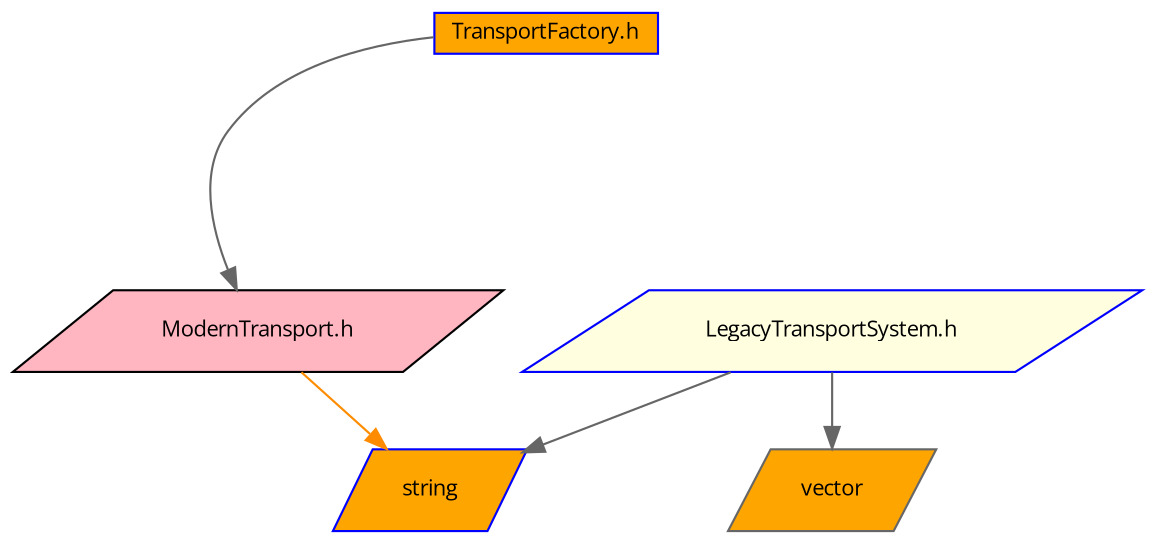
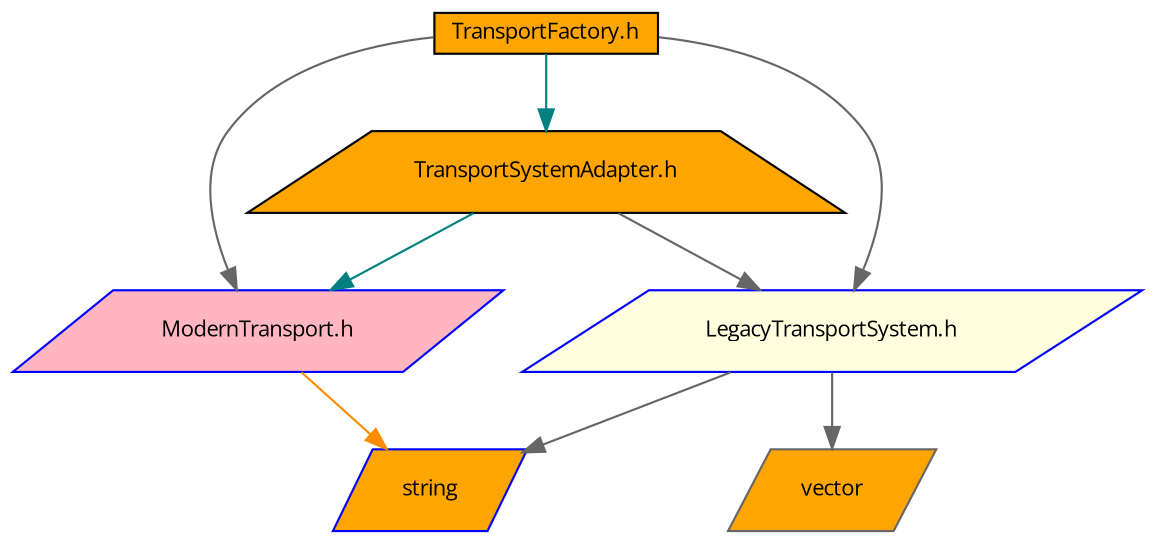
(546, 33) -> (546, 33)
none -> (834, 100)
none -> (546, 172)
(258, 331) -> (258, 331)
